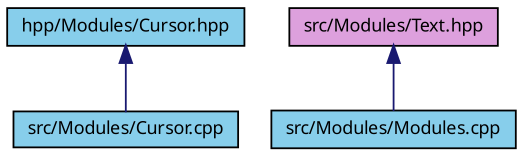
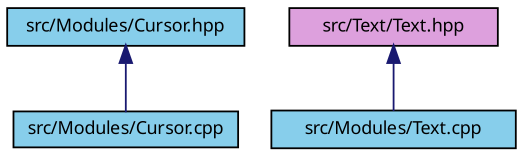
(126, 27) -> (126, 27)
(394, 27) -> (394, 27)
(394, 129) -> (394, 129)
